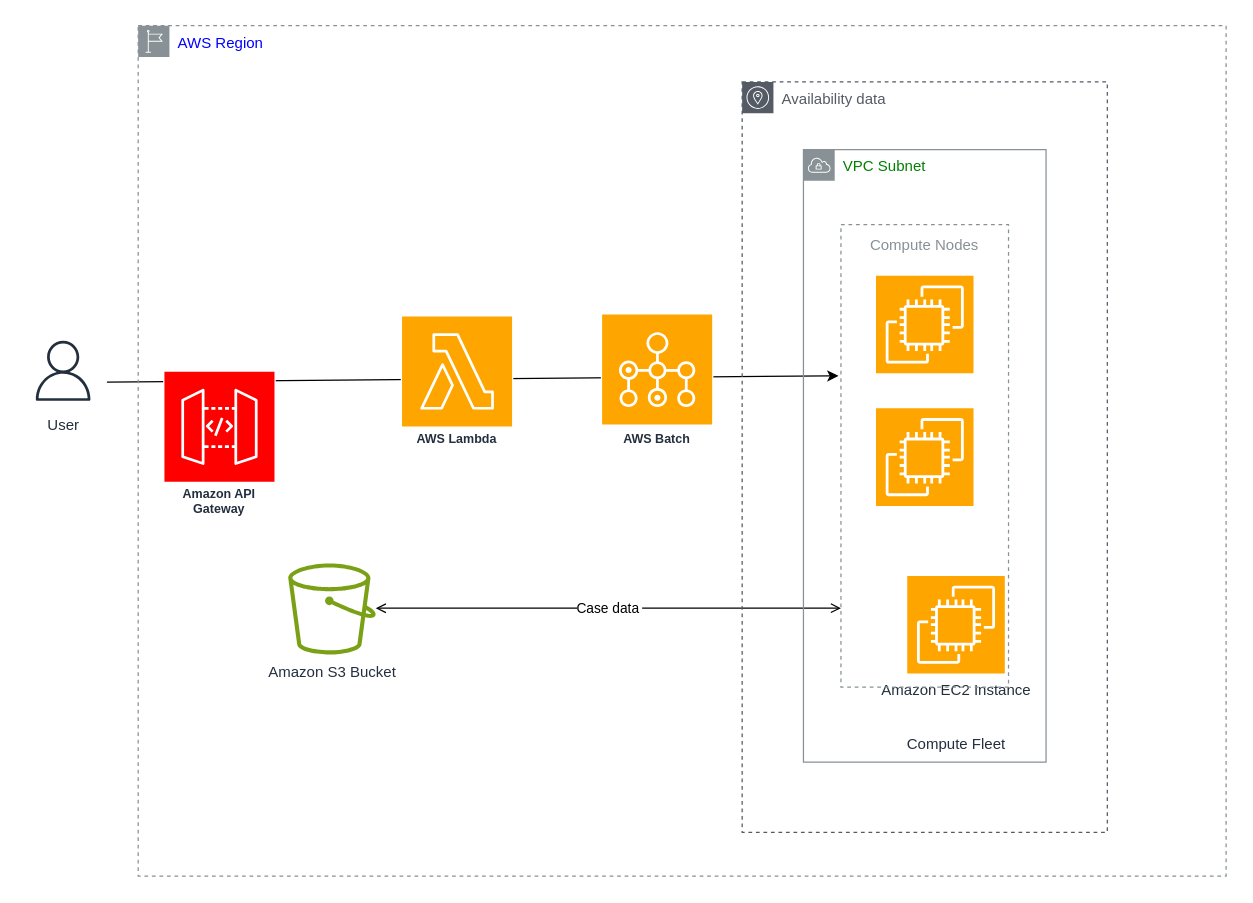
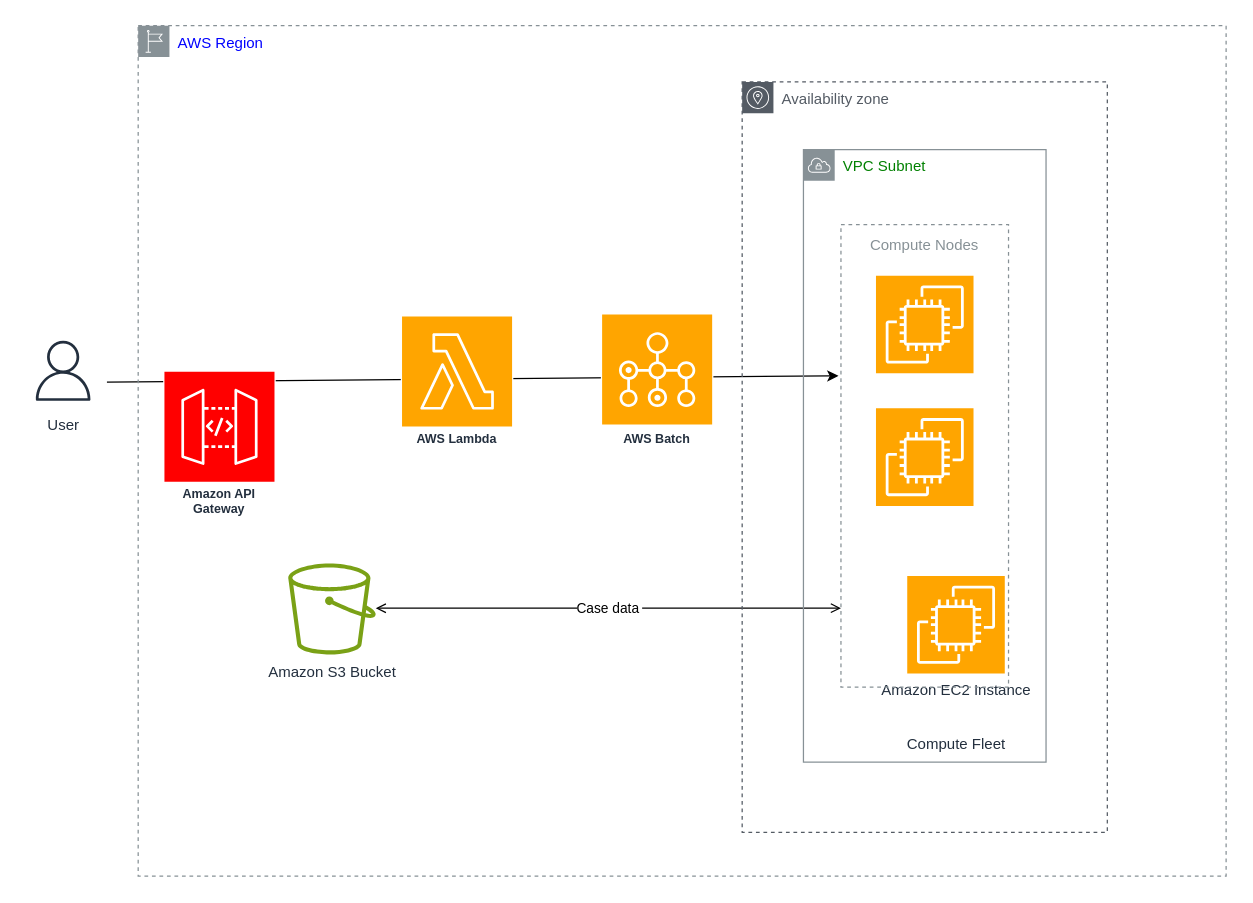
(842, 100) -> (842, 100)
